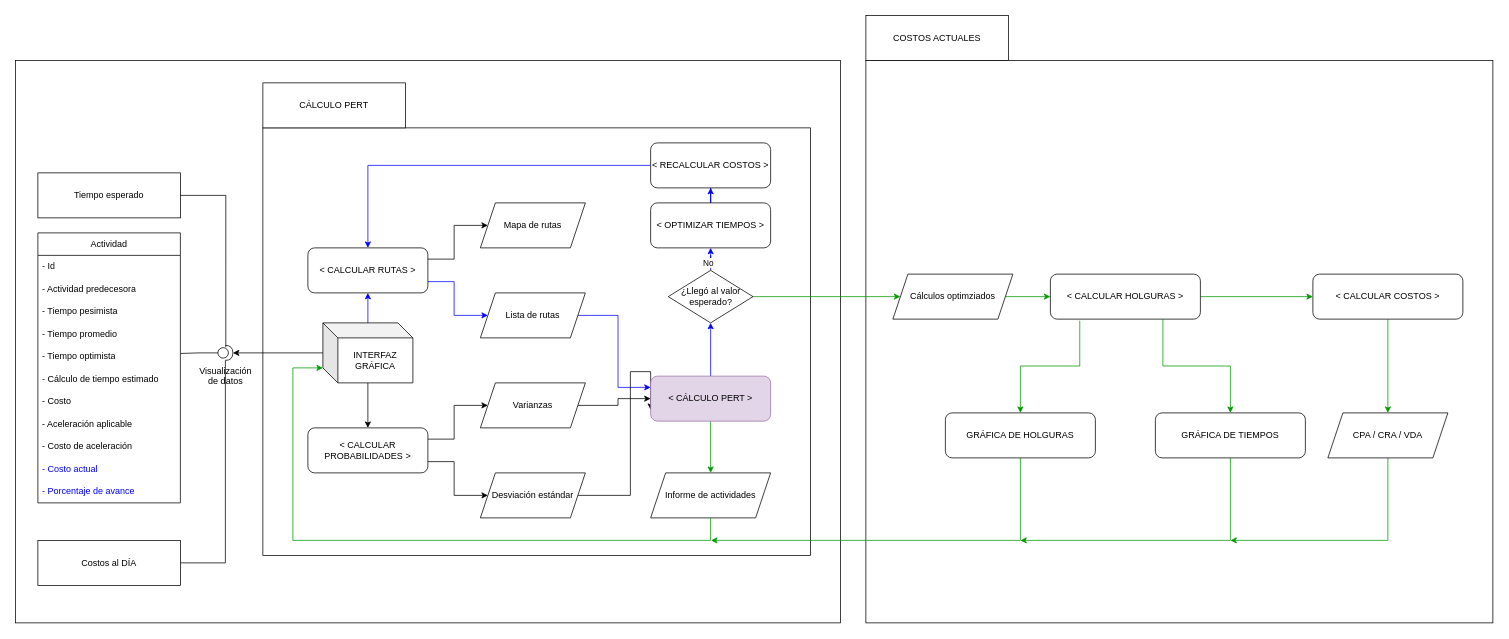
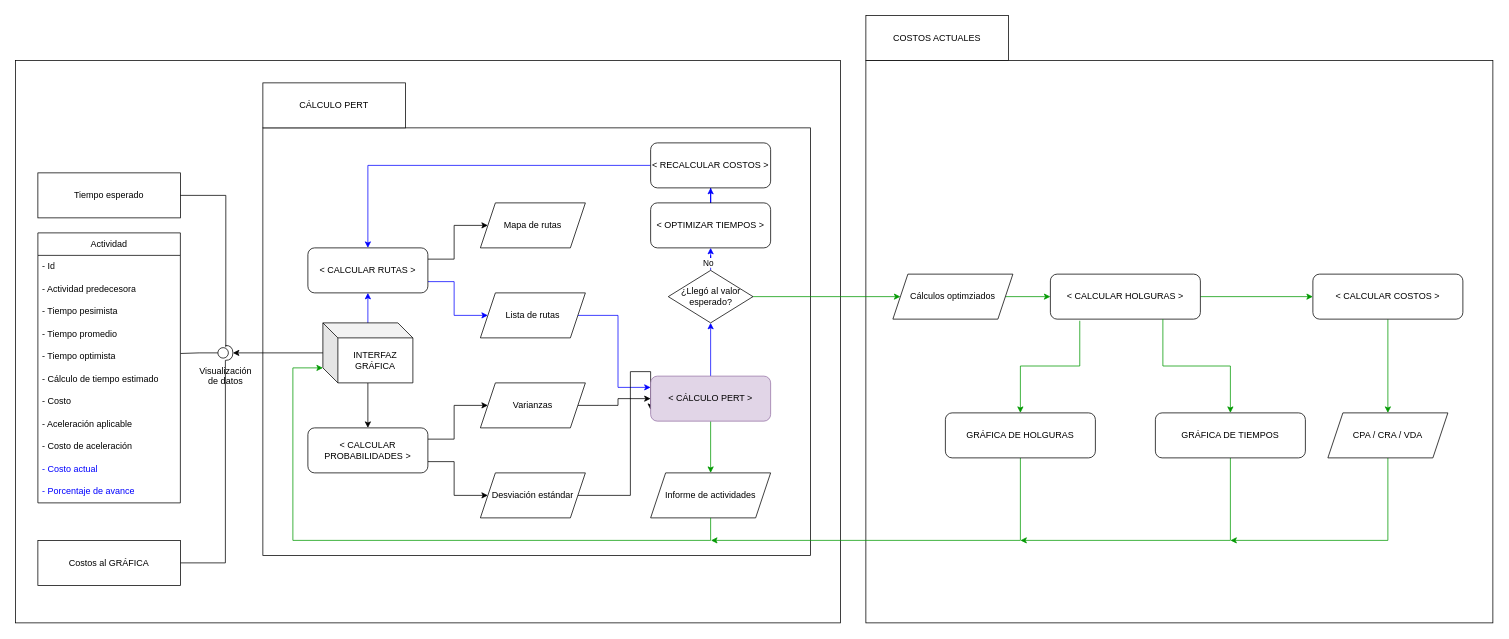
(109, 563) -> (109, 563)
